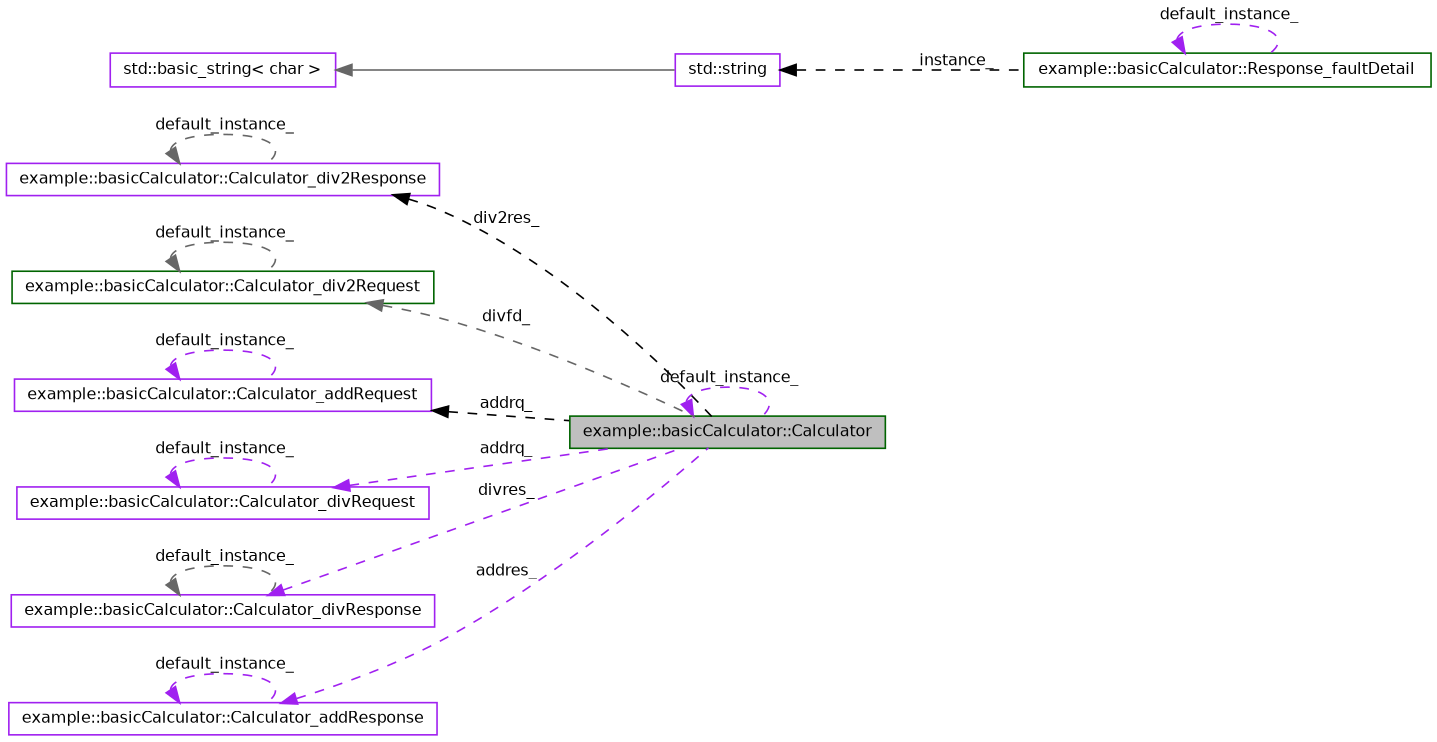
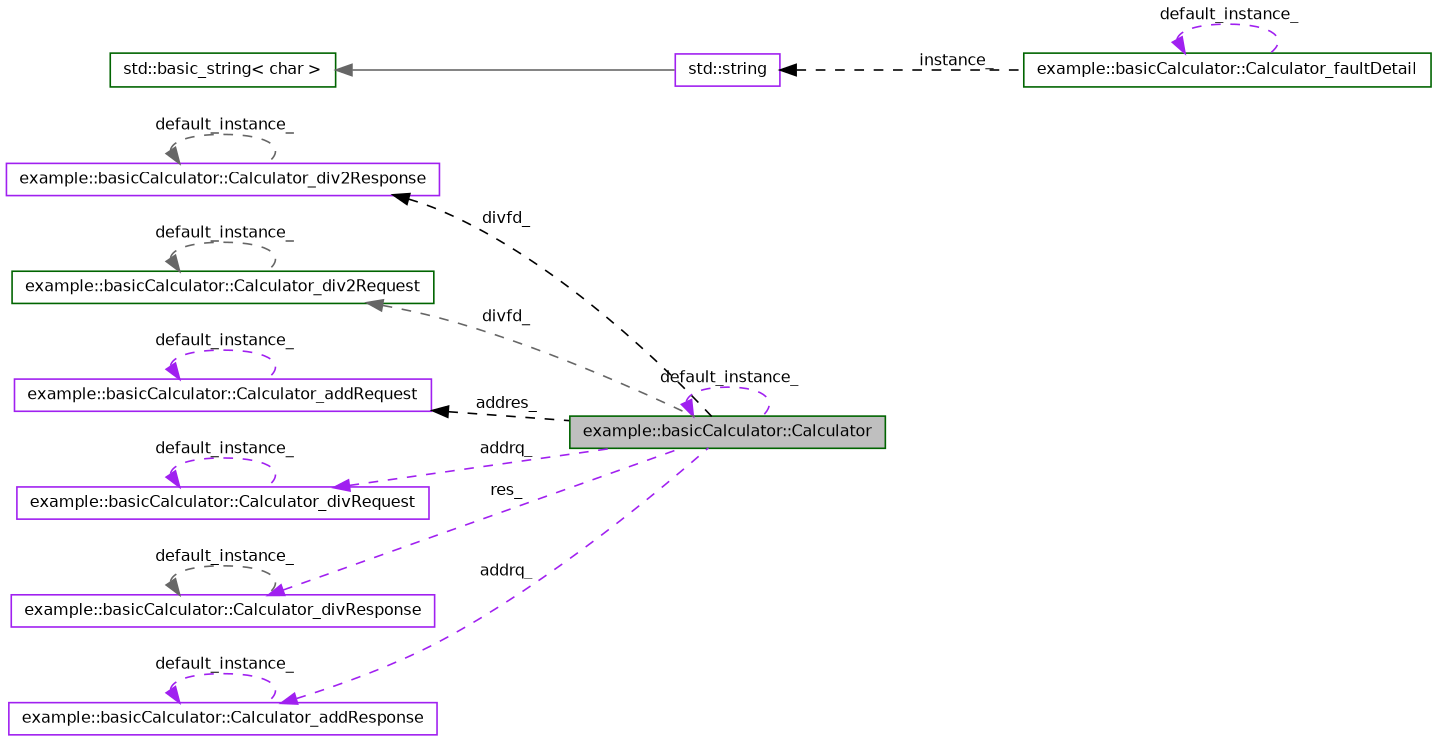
(223, 70) -> (223, 70)
(1227, 70) -> (1227, 70)
(505, 219) -> (505, 219)
(505, 404) -> (505, 404)
(505, 491) -> (505, 491)
(505, 571) -> (505, 571)
